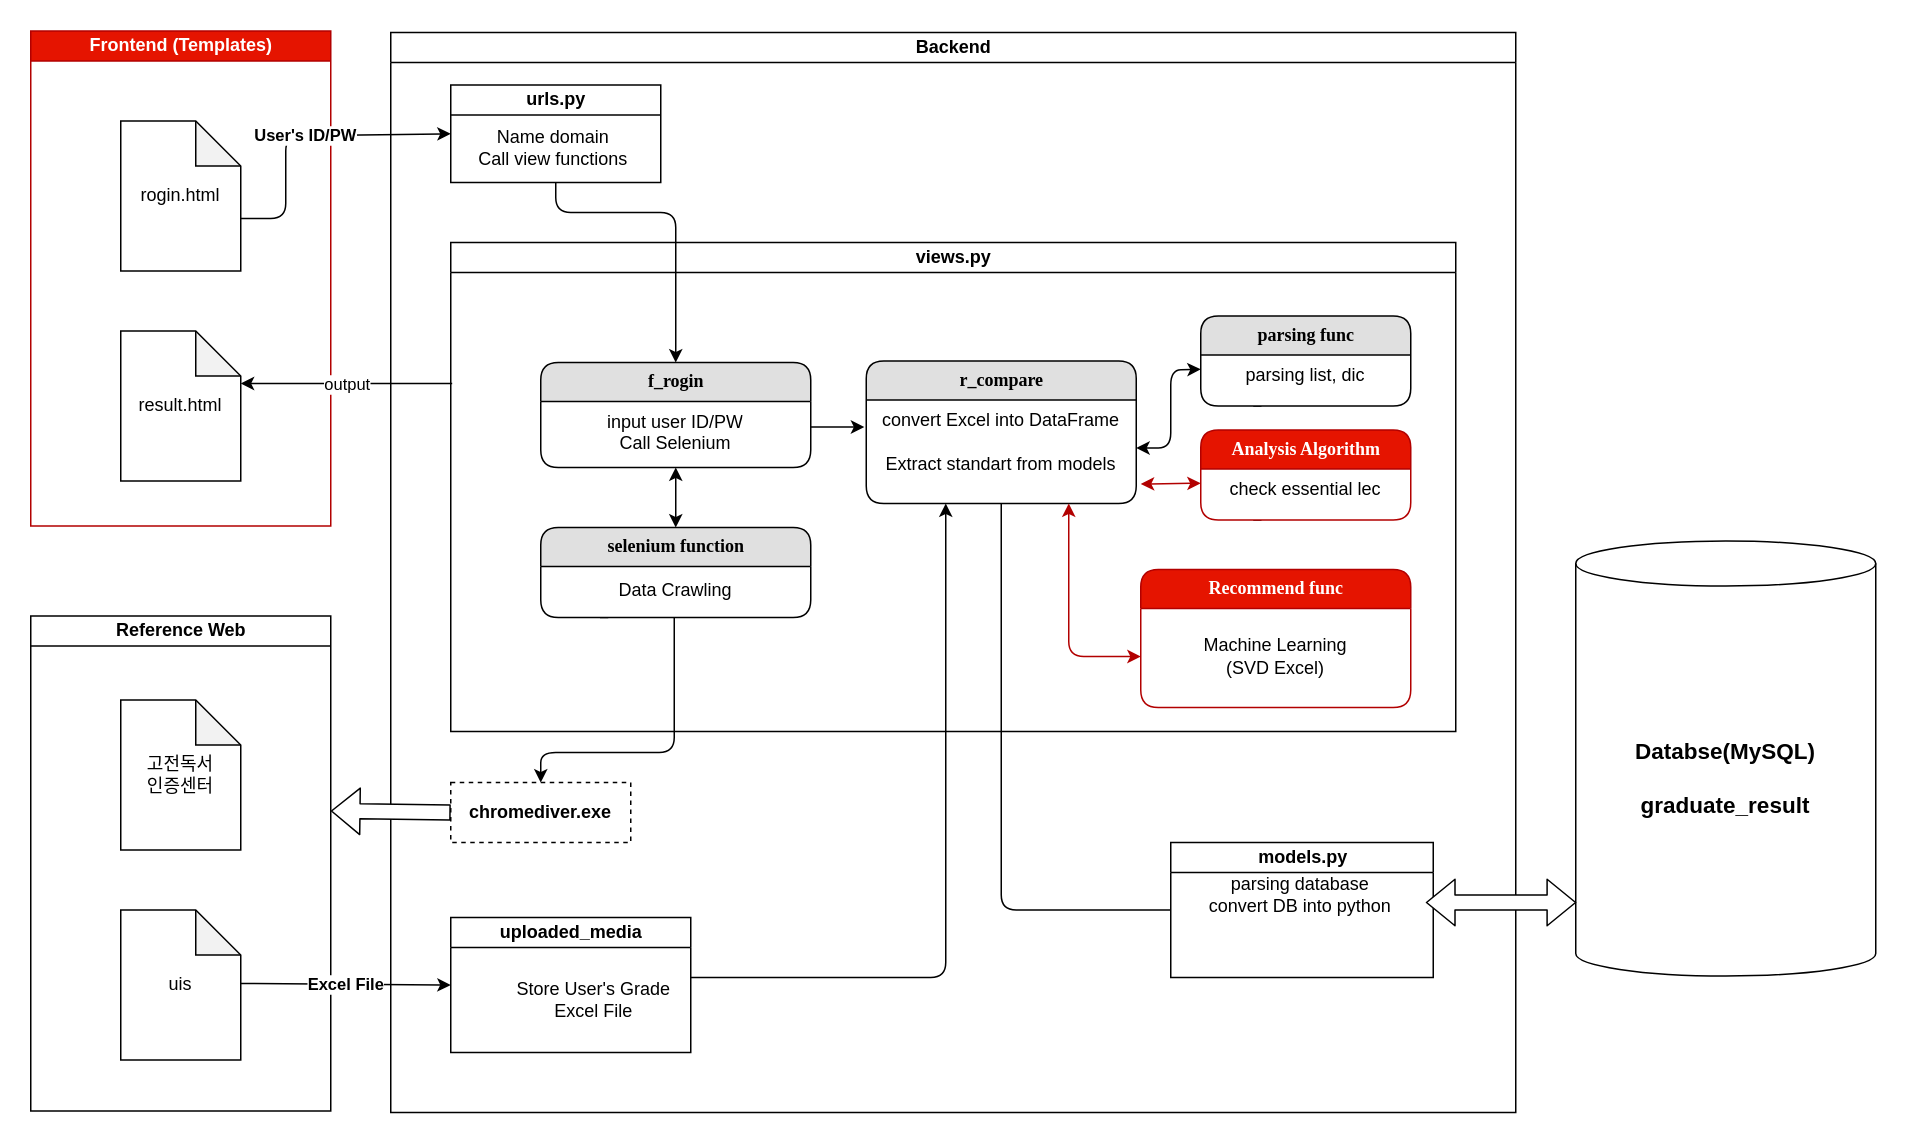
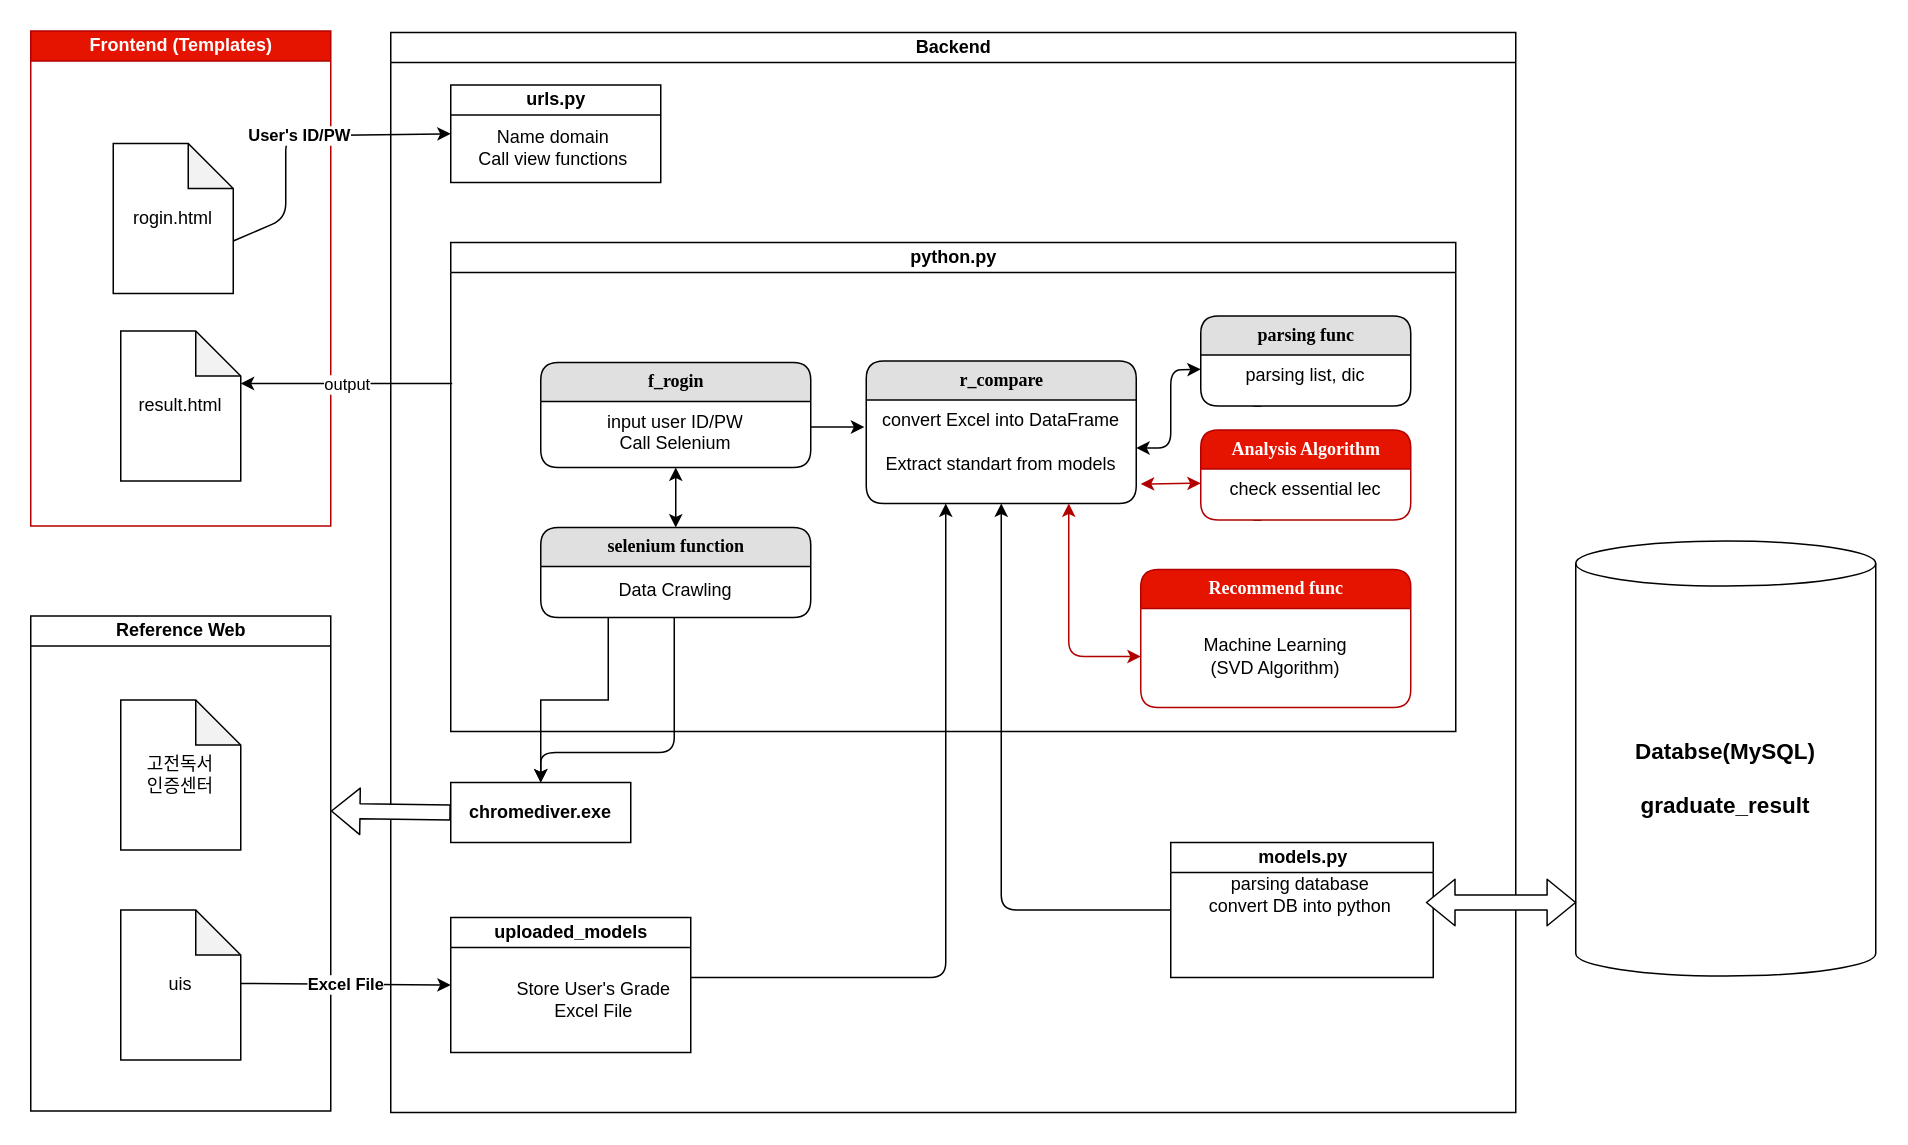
(181, 196) -> (173, 218)
(673, 217) -> none
(954, 257) -> (954, 257)
(1001, 510) -> (1001, 515)
(607, 617) -> (588, 700)
(1276, 656) -> (1276, 656)
(541, 812) -> (541, 812)
(572, 932) -> (572, 932)
